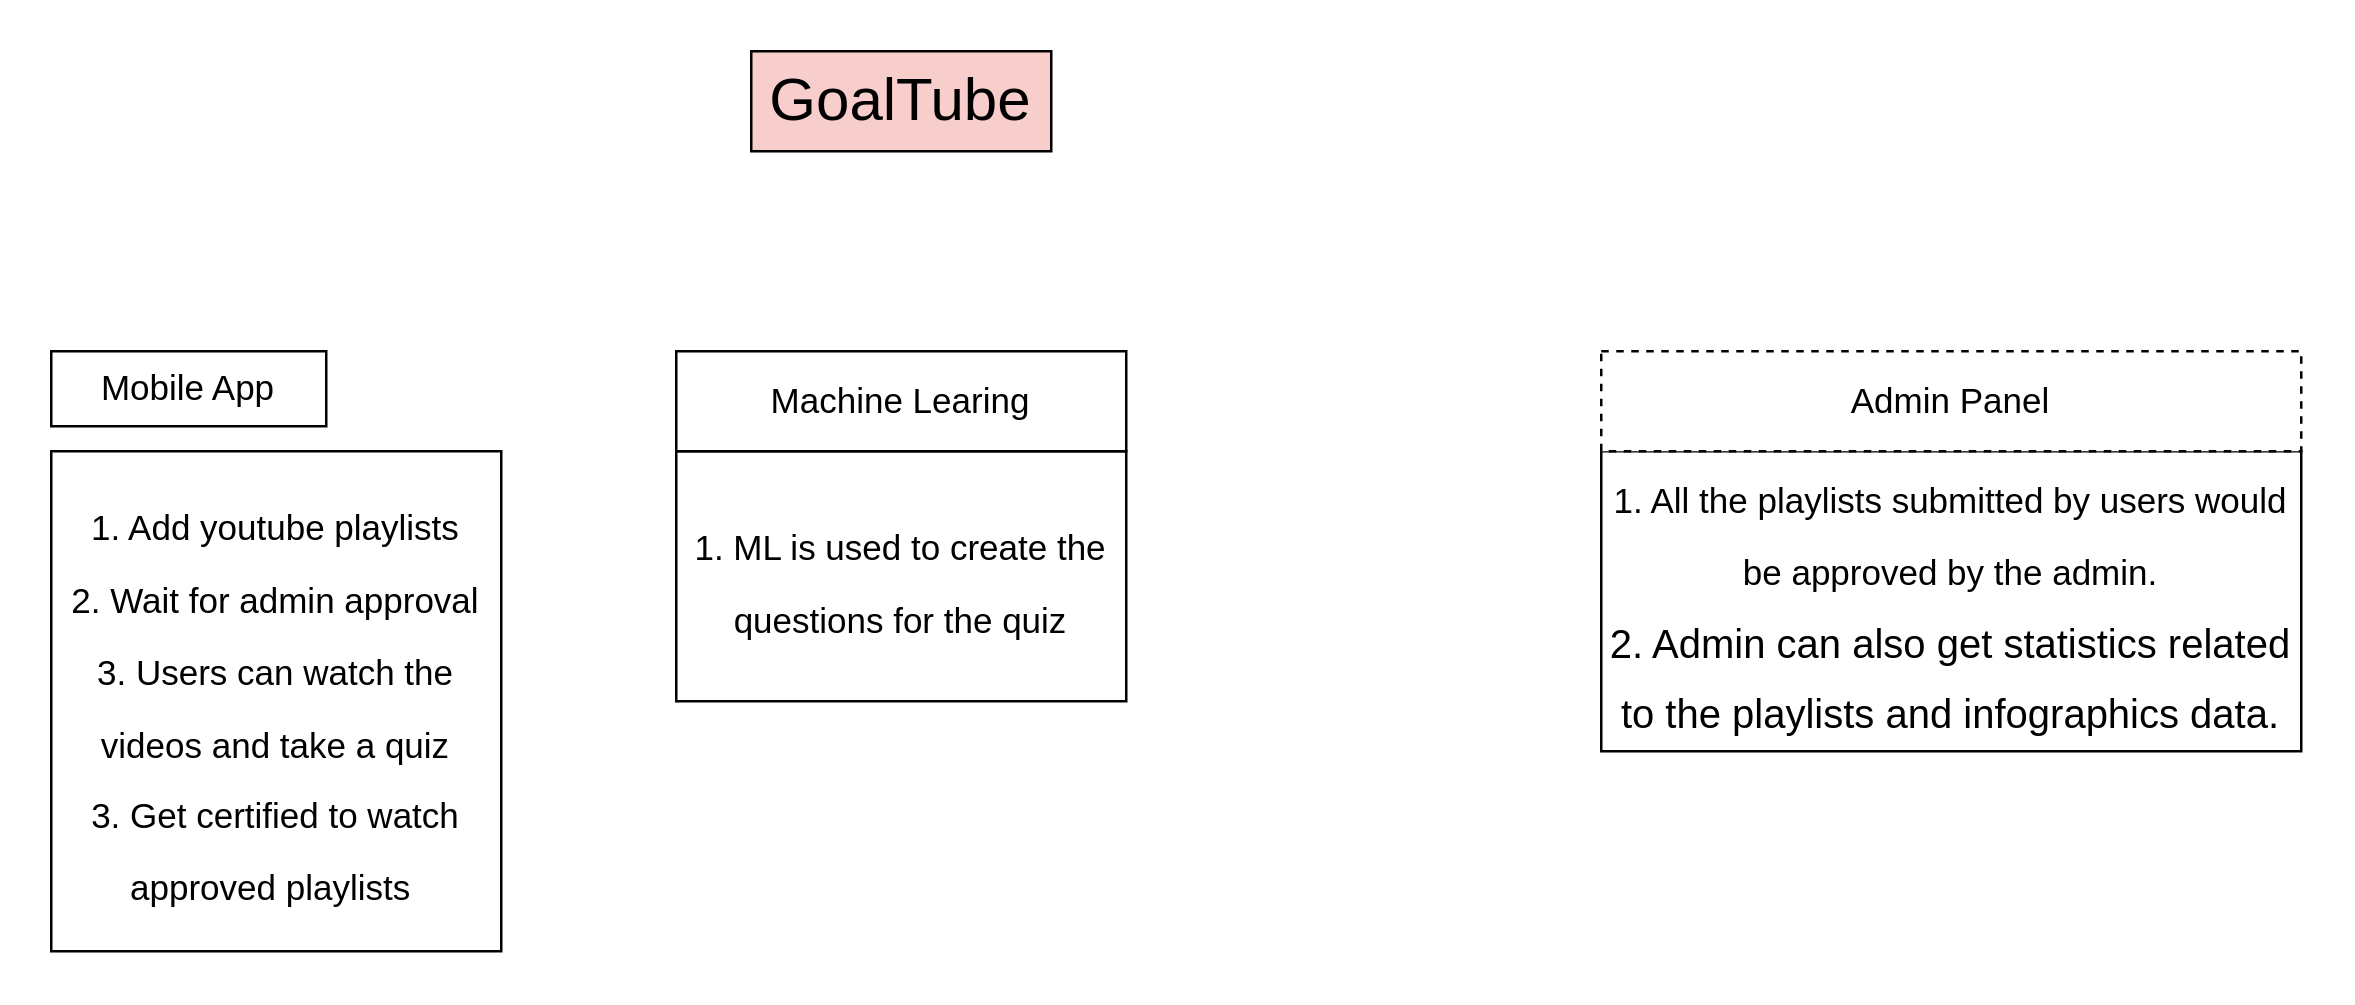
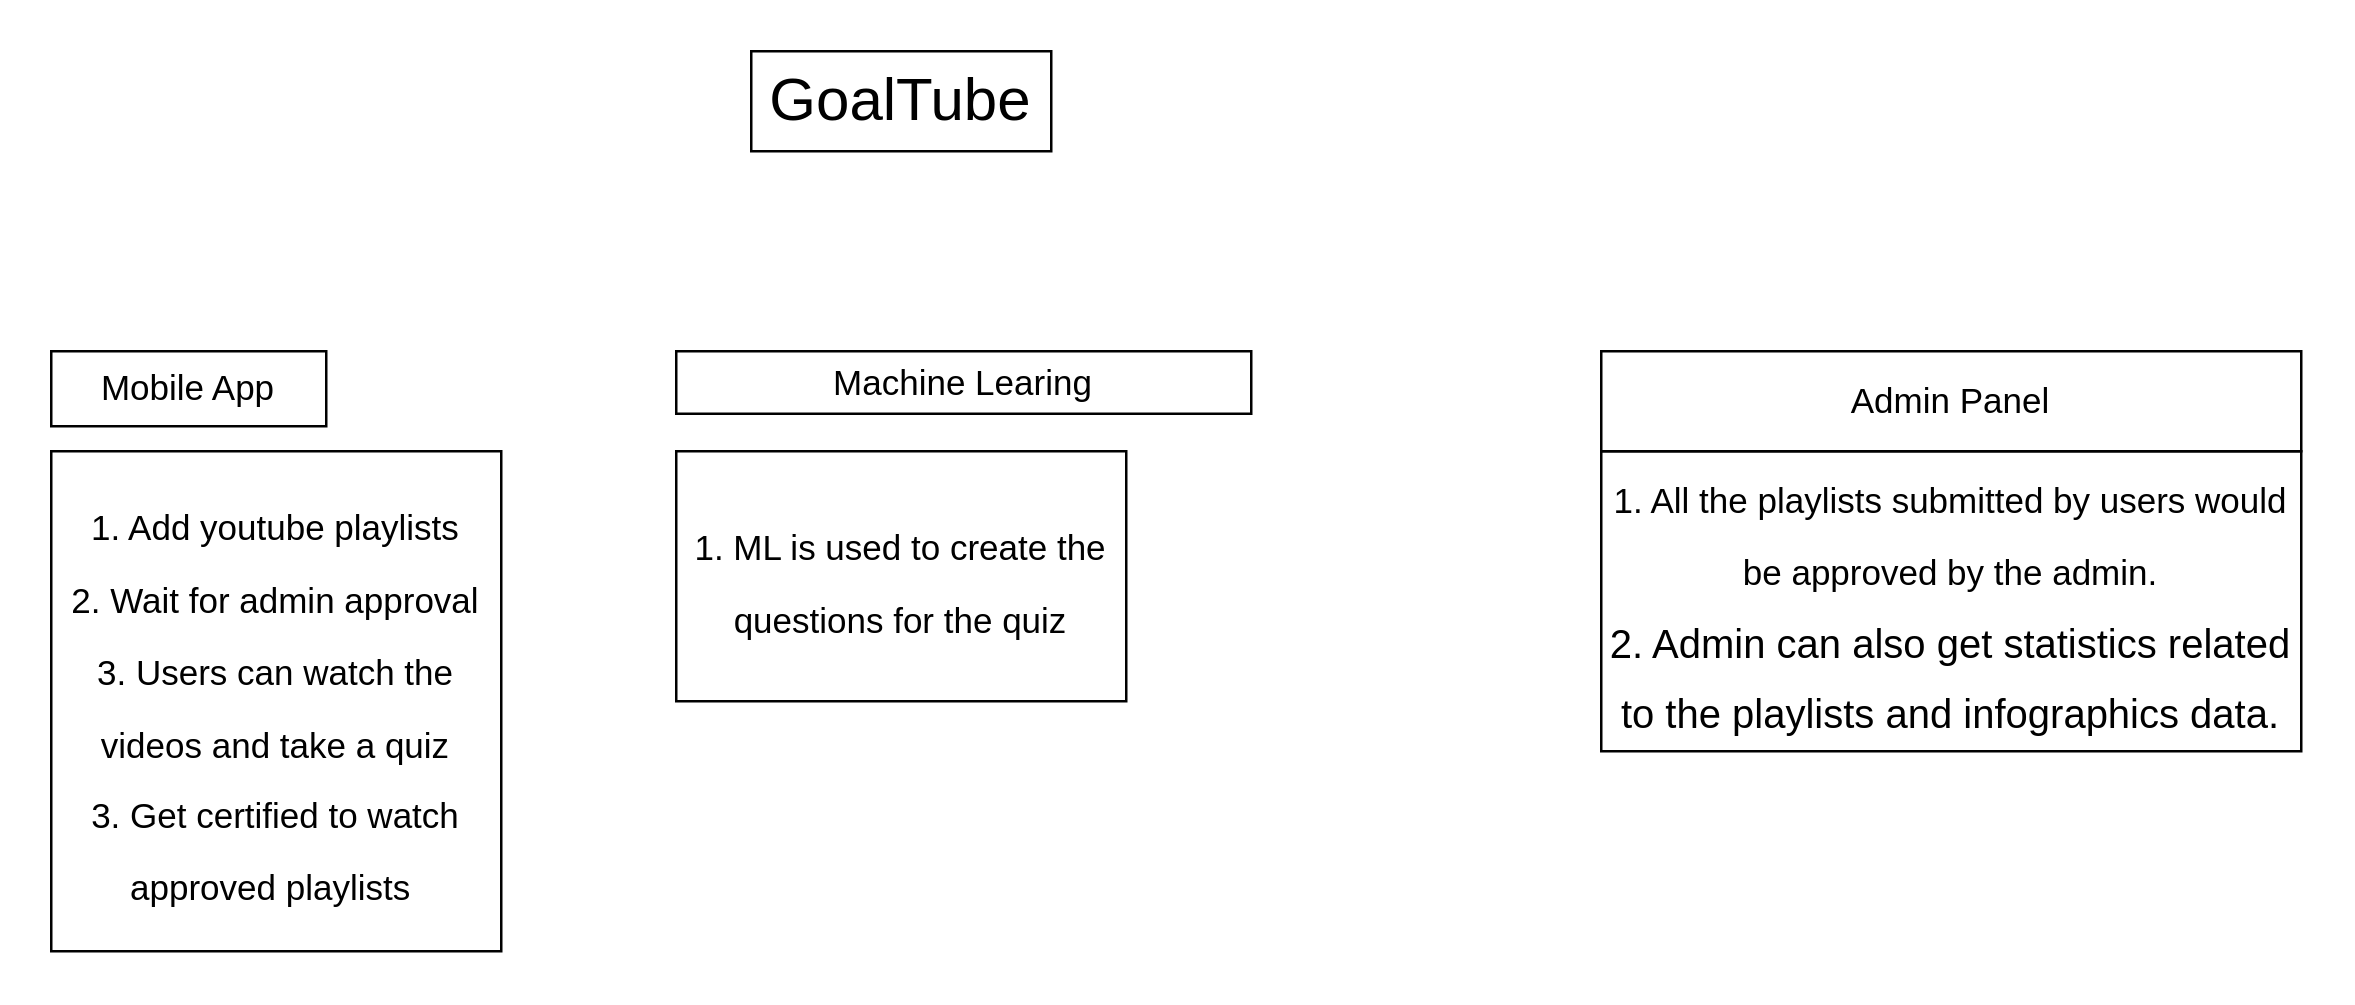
(901, 101) -> (901, 101)
(901, 401) -> (964, 383)
(1951, 401) -> (1951, 401)
